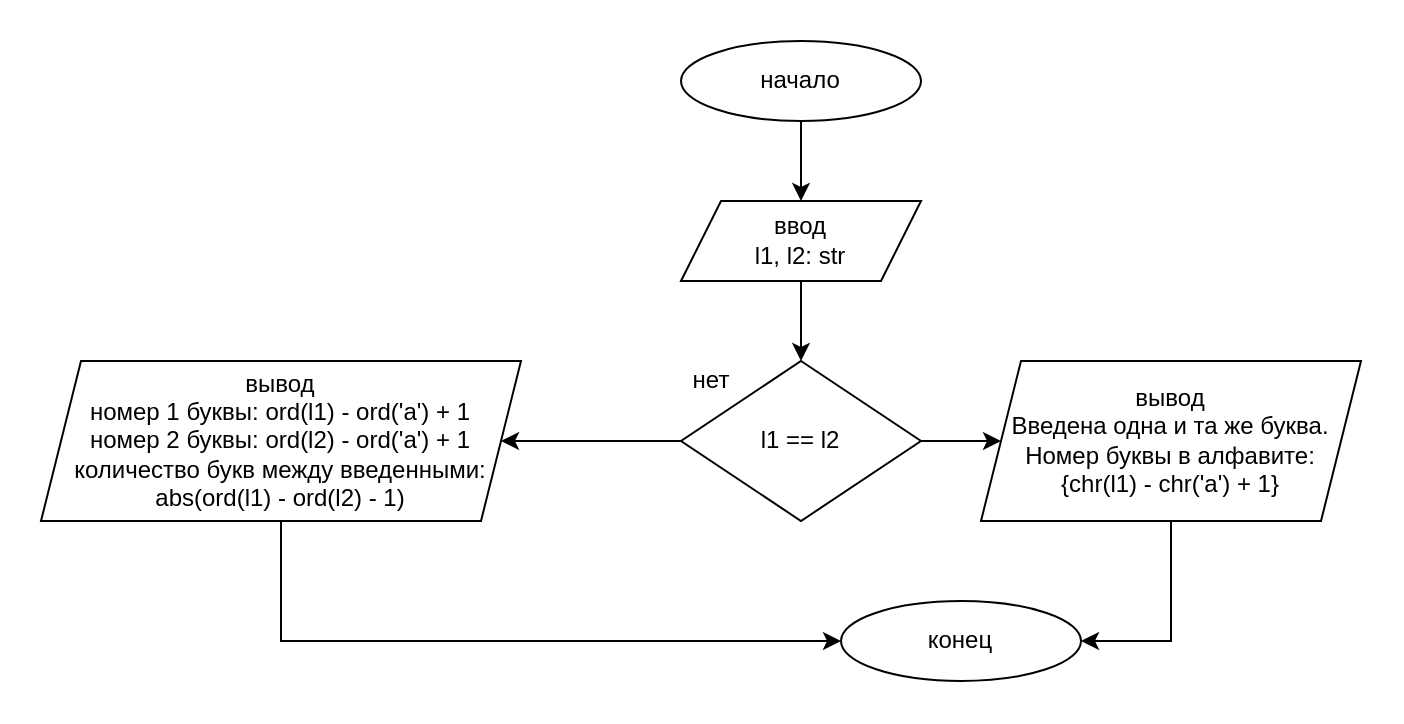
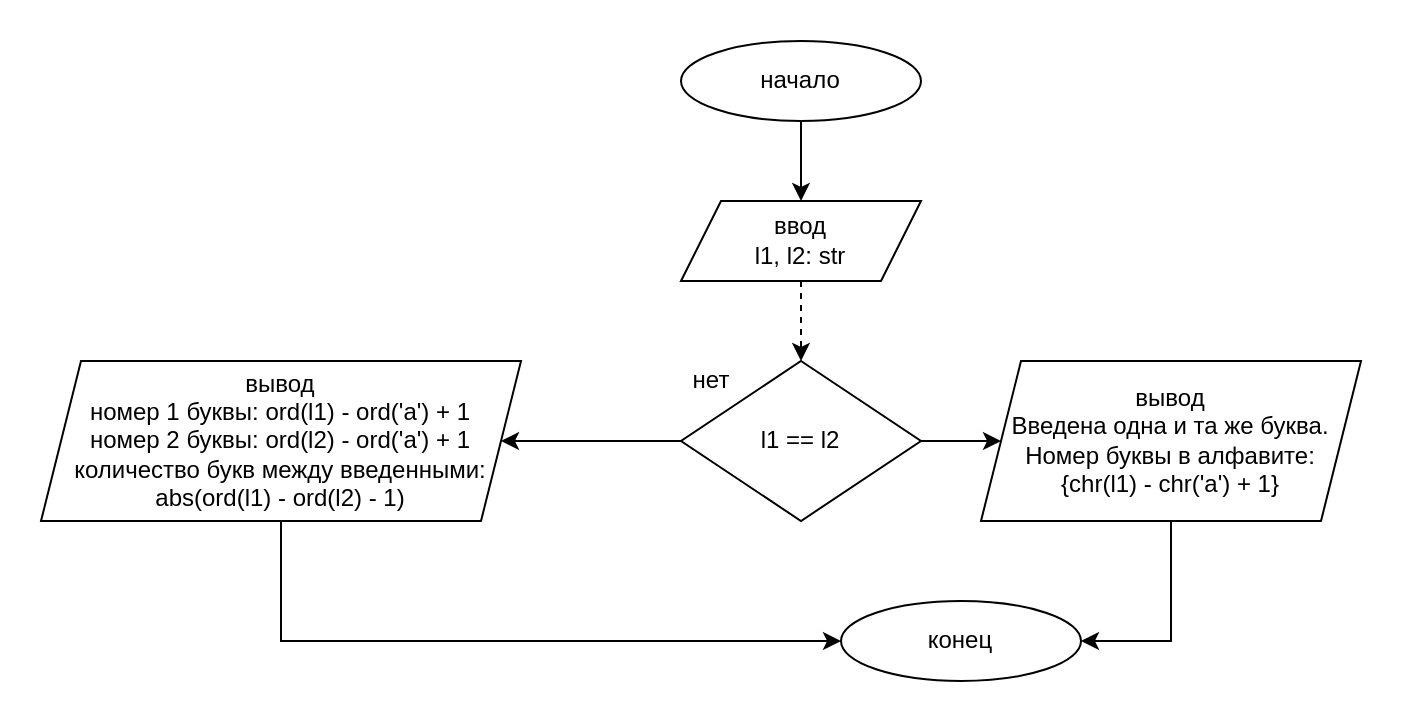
(801, 313) -> (801, 313)
